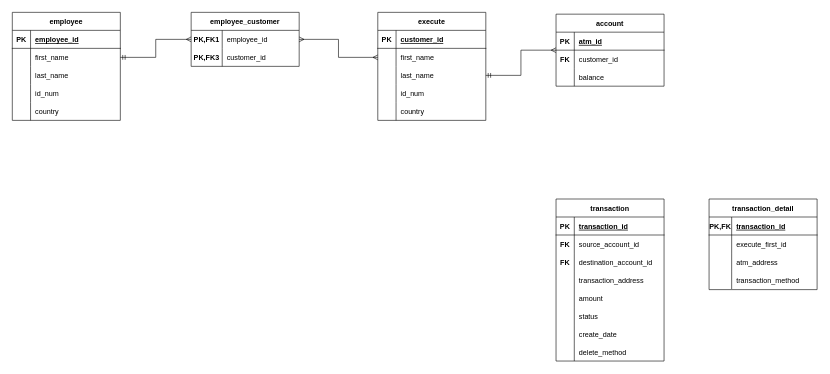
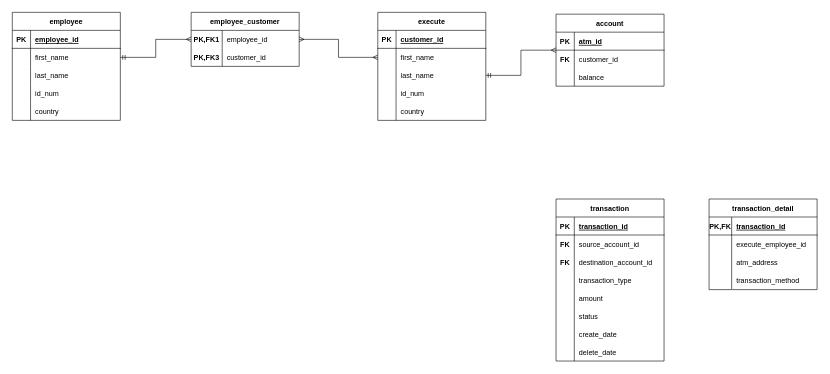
(766, 244) -> (772, 244)
(616, 280) -> (610, 280)
(604, 352) -> (600, 352)
